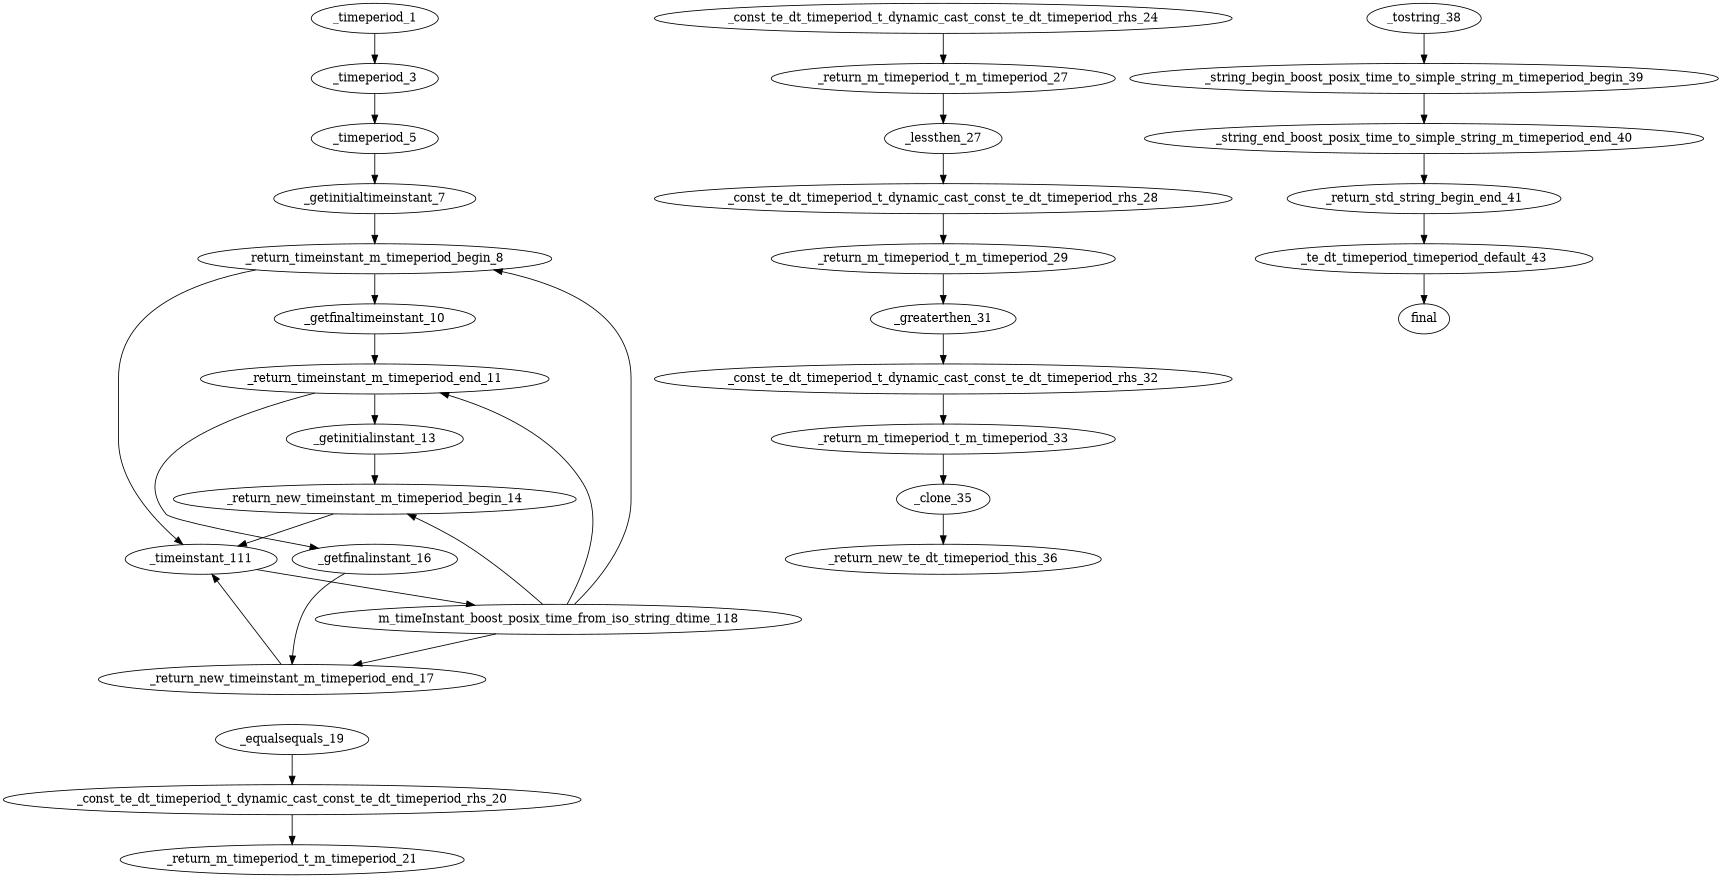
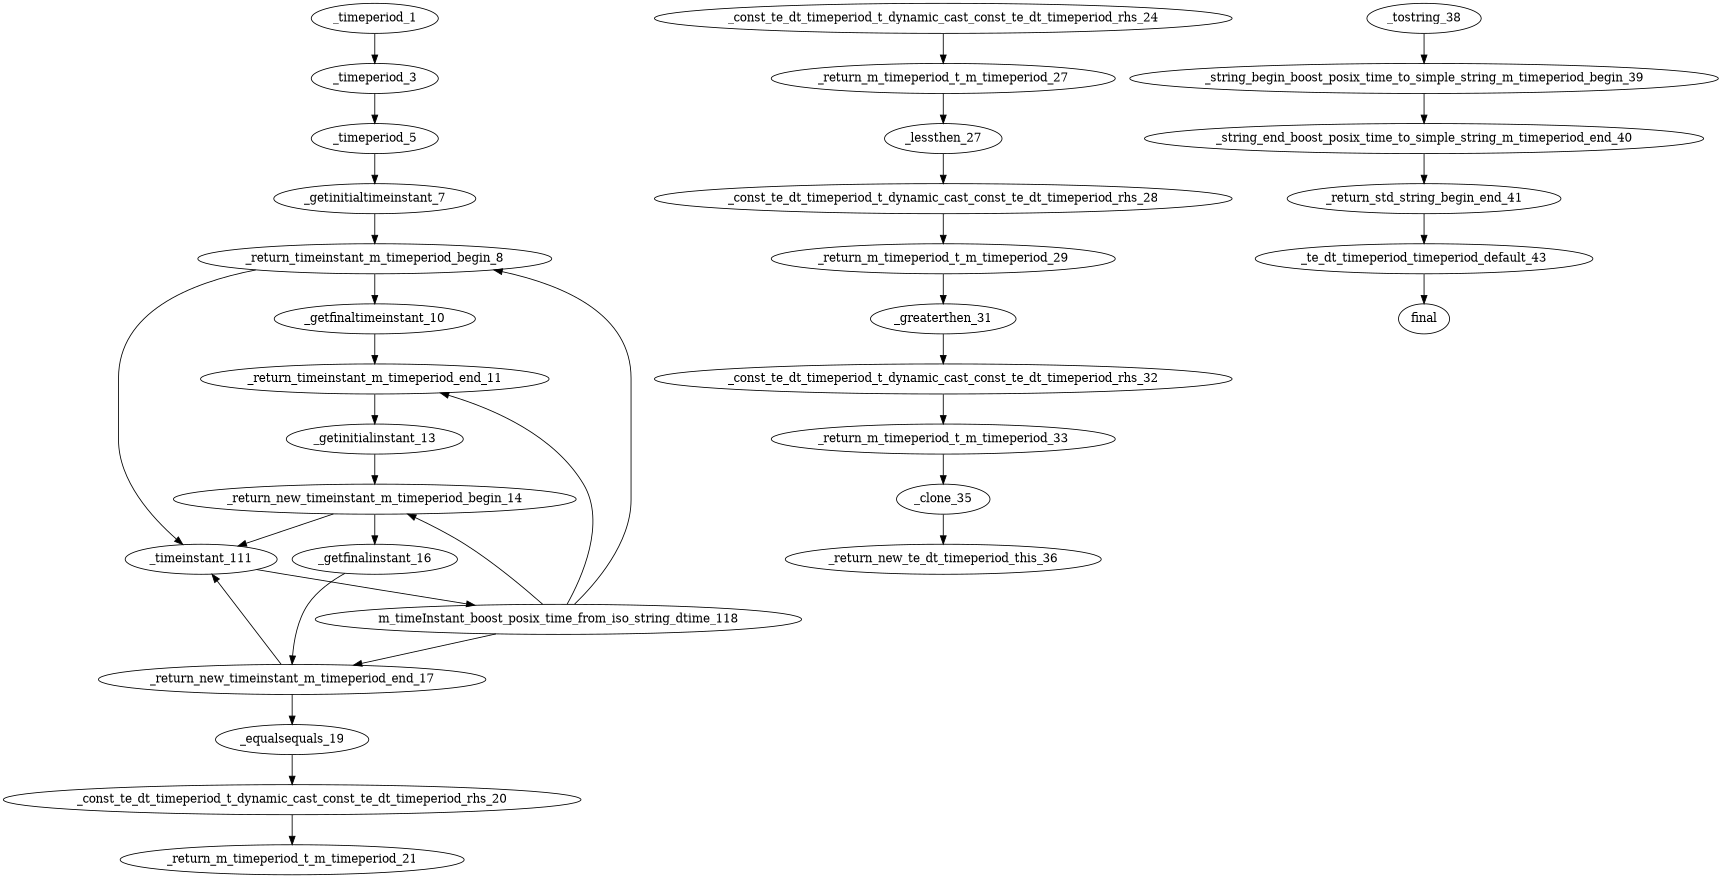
(157, 479) -> (375, 525)
none -> (292, 705)
